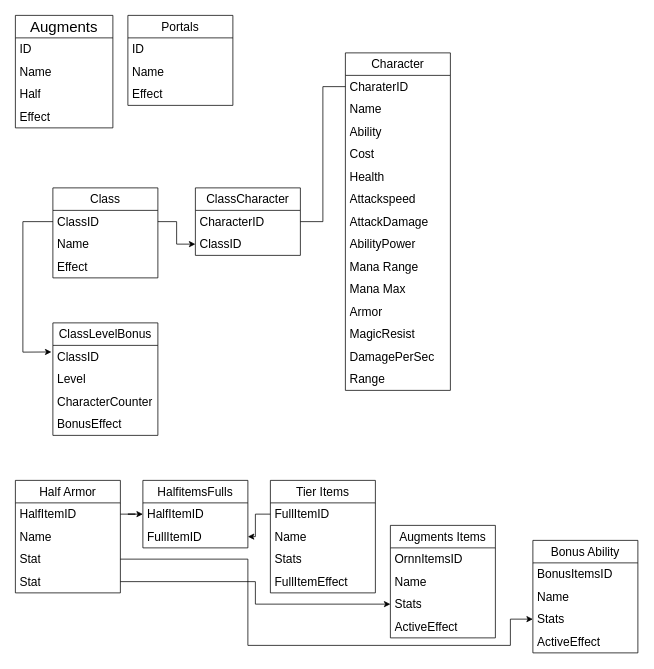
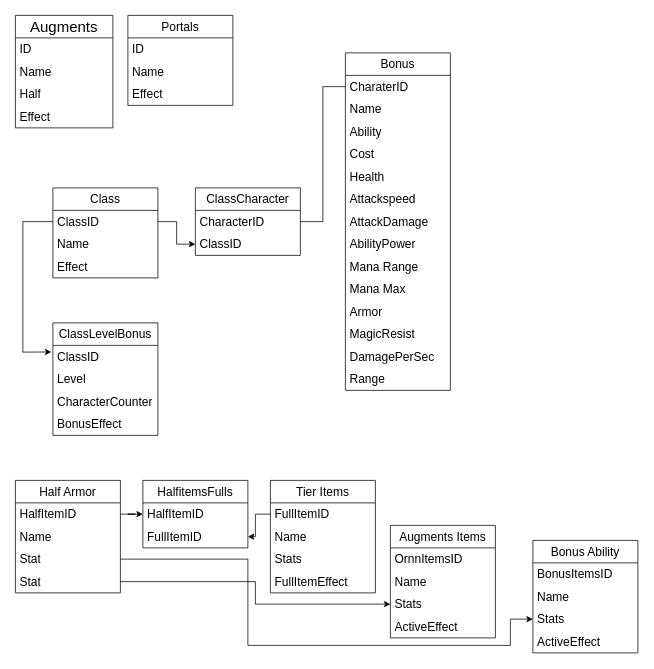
(398, 64) -> (398, 64)
